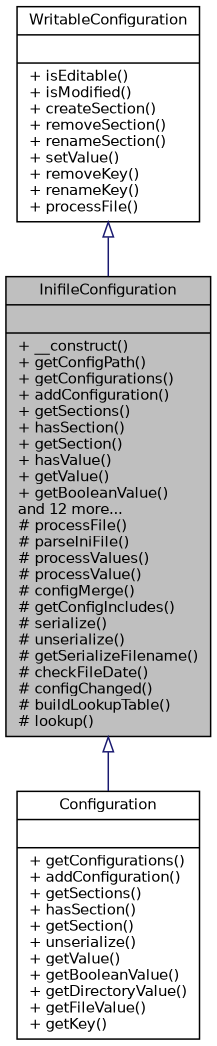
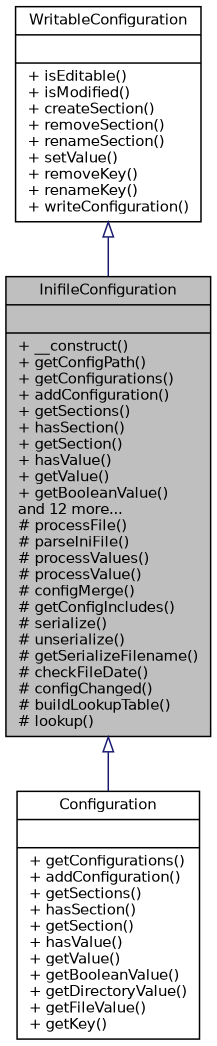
(84, 207) -> (108, 207)
(83, 943) -> (76, 943)
